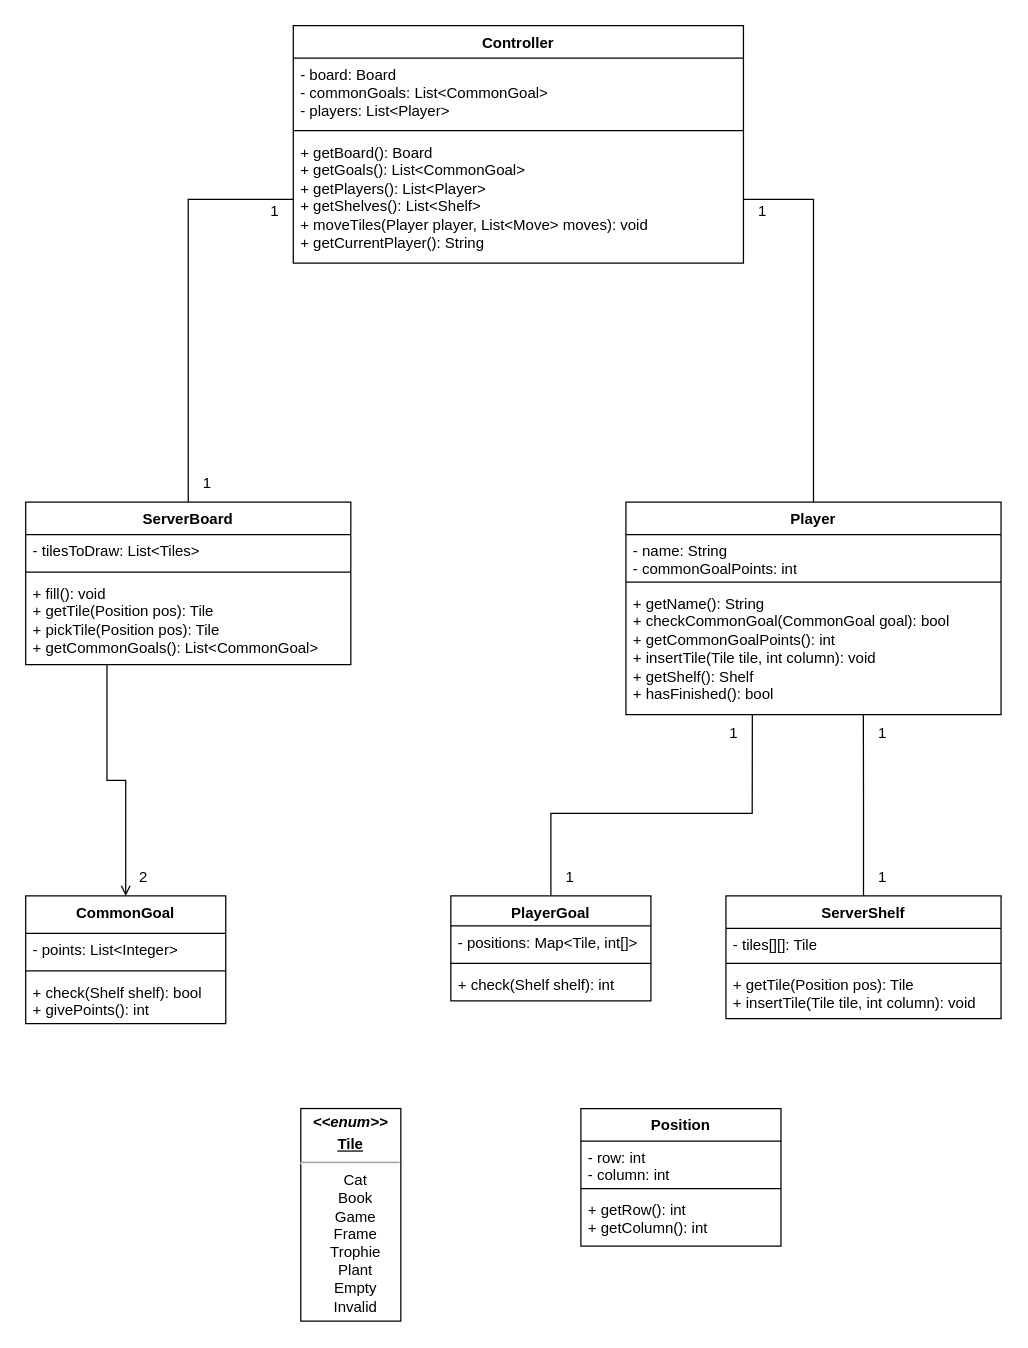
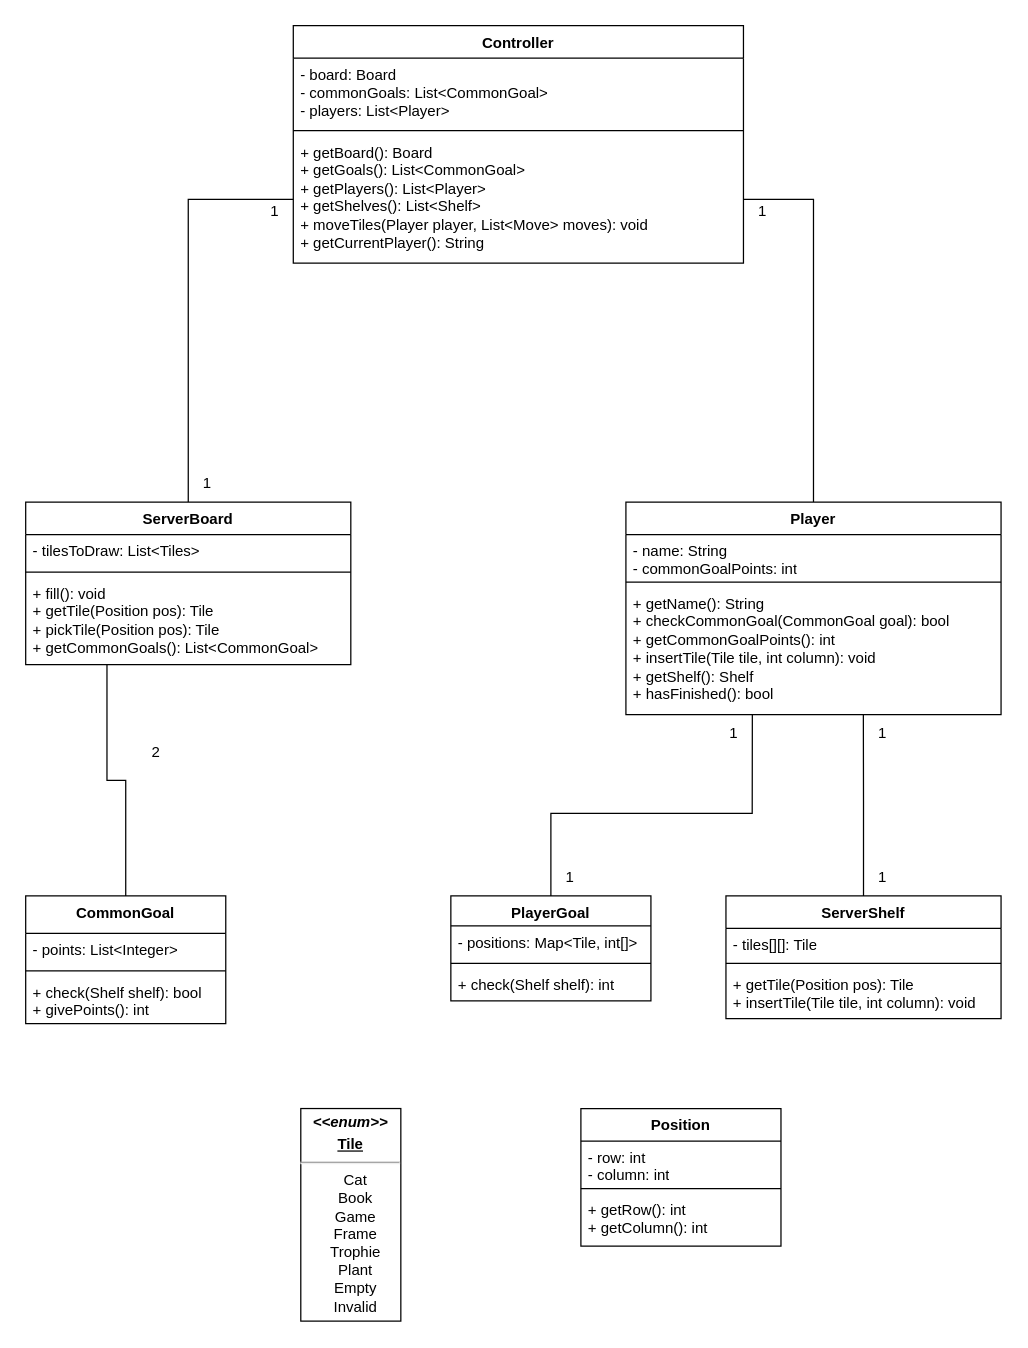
(143, 877) -> (156, 752)
(126, 889) -> (126, 890)
